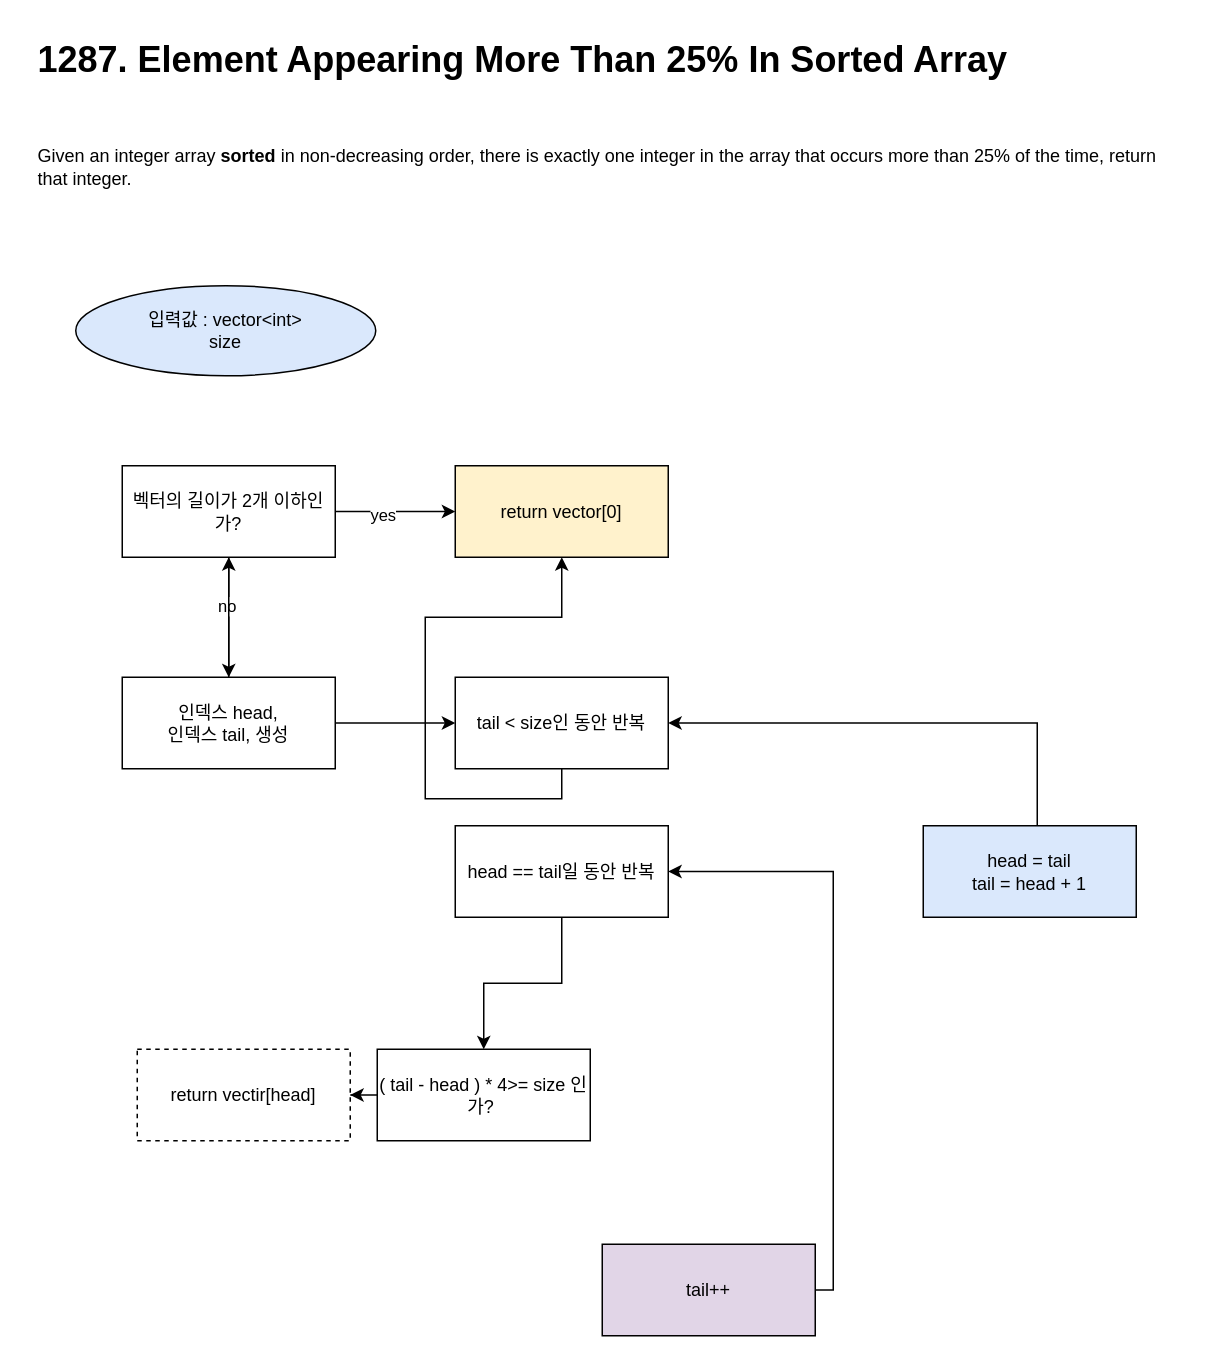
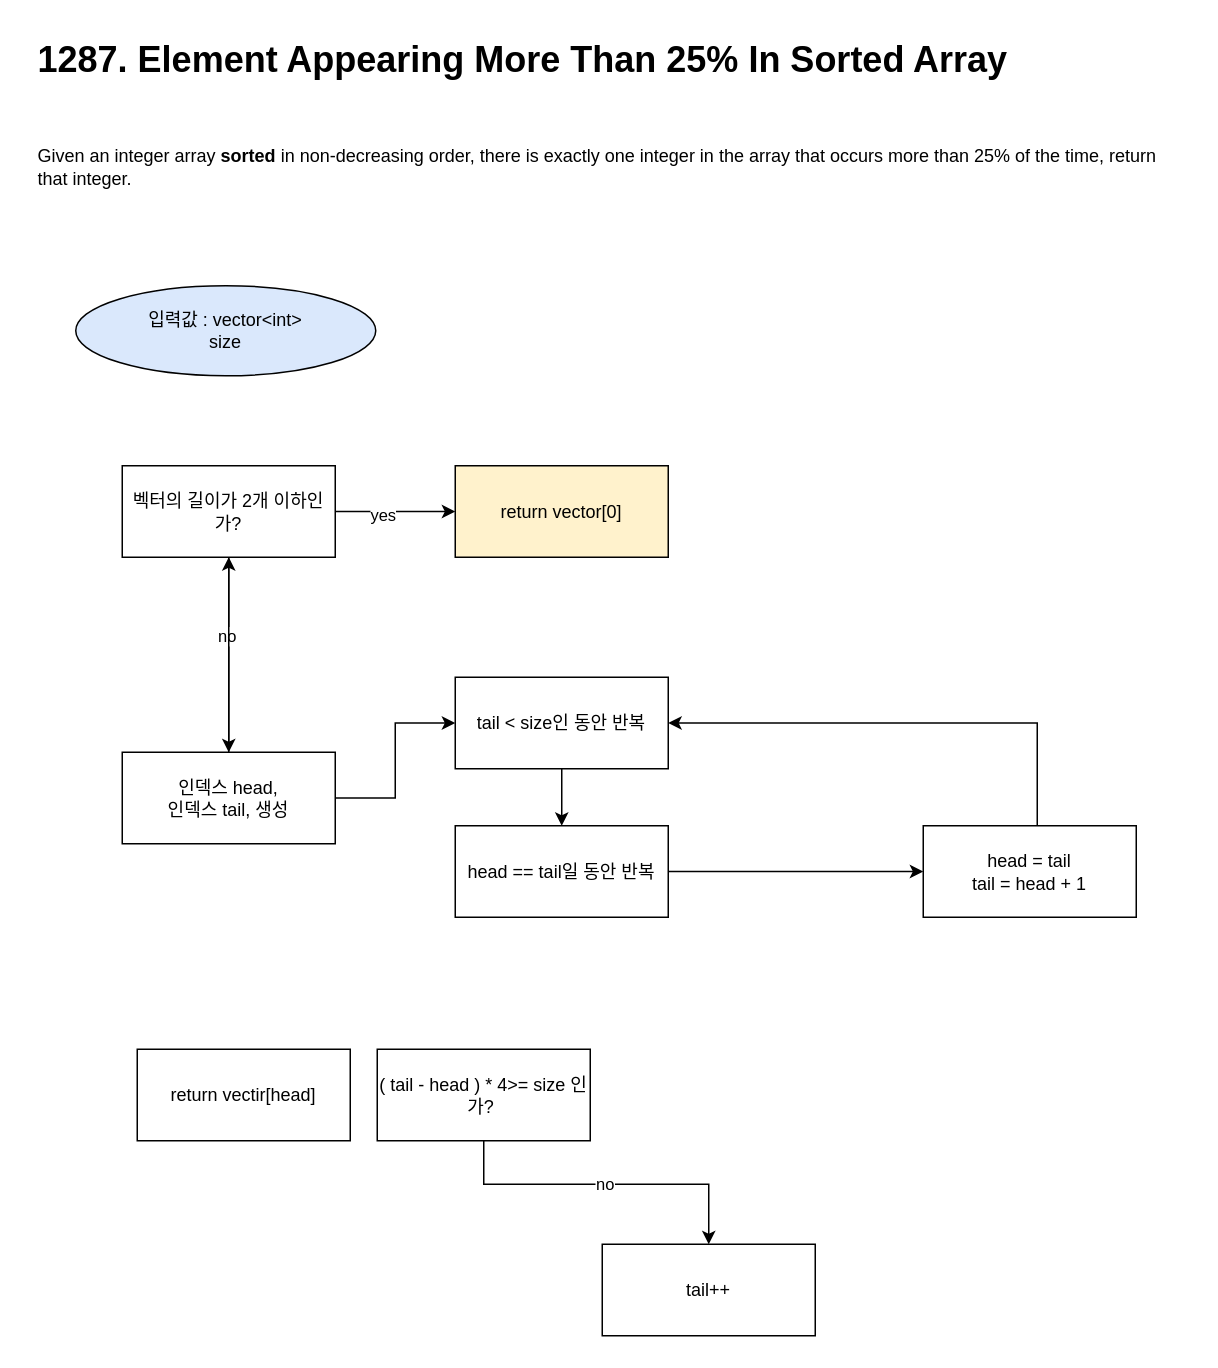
(425, 684) -> (562, 803)
(229, 723) -> (229, 798)
none -> (874, 872)
(1030, 872) -> (1030, 872)
(528, 983) -> none
(833, 1091) -> none
(244, 1095) -> (244, 1095)
(358, 1095) -> none
none -> (600, 1184)
(709, 1290) -> (709, 1290)
